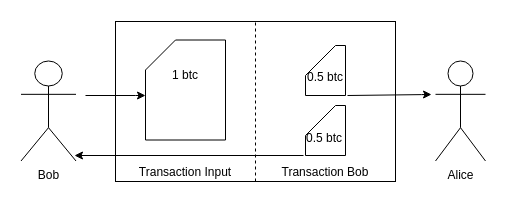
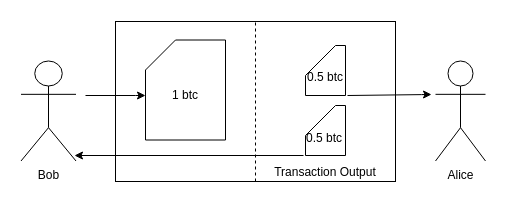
(186, 76) -> (186, 96)
(186, 173) -> none
(326, 173) -> (326, 173)
